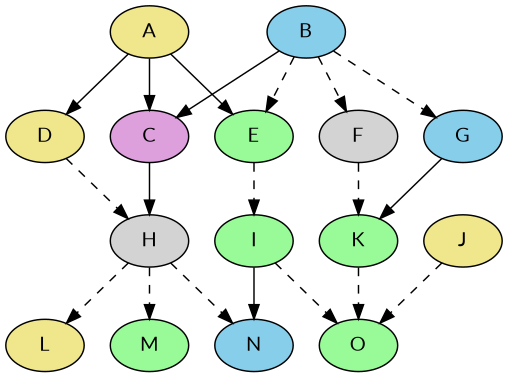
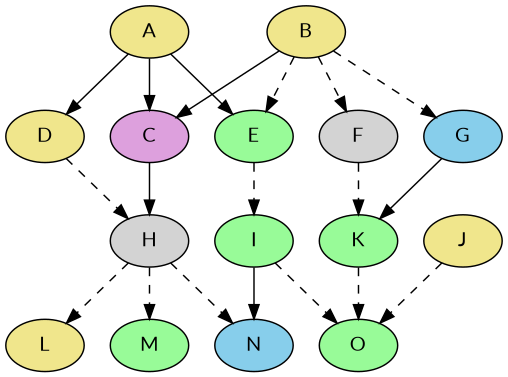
(306, 32) -> (306, 32)
